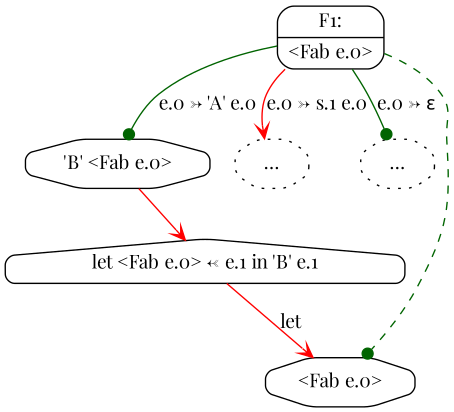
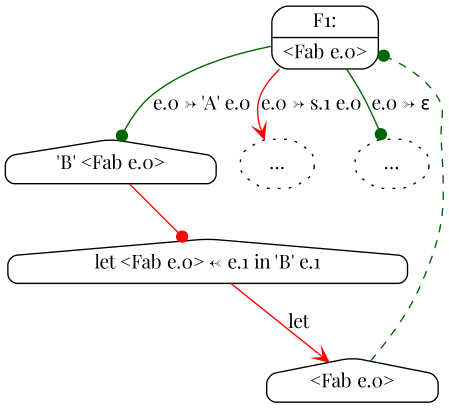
(118, 164) -> (111, 164)
(448, 196) -> (443, 206)
(157, 209) -> (154, 208)
(340, 382) -> (352, 382)
